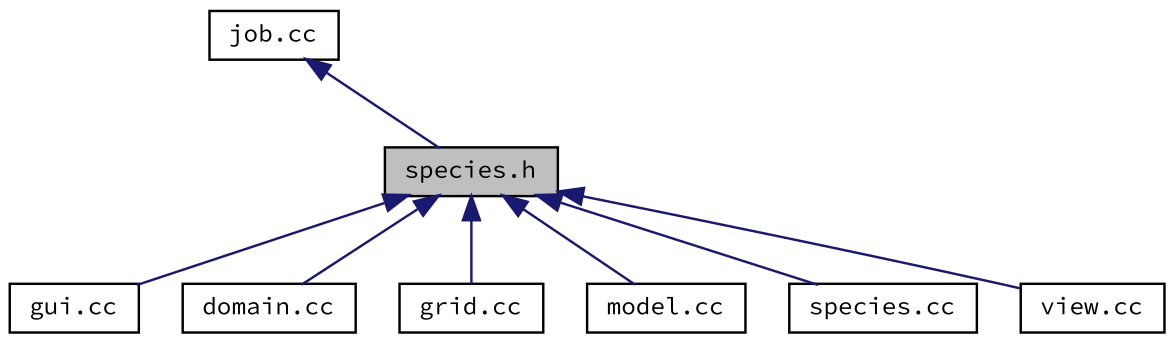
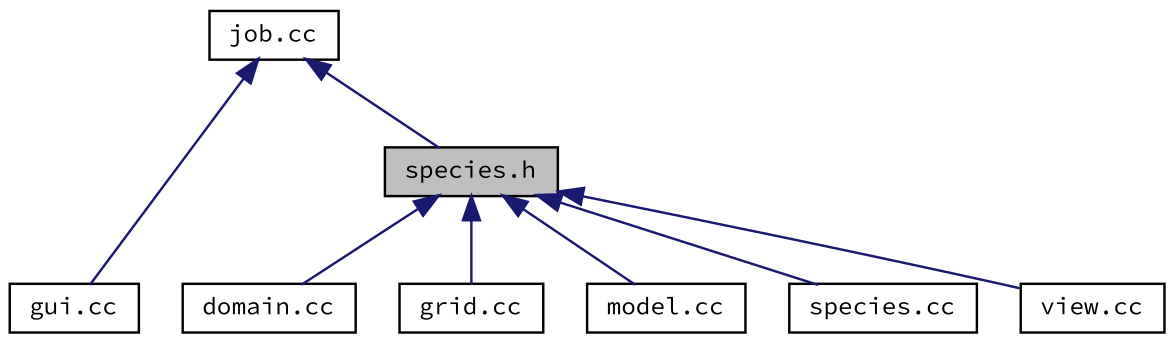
(261, 244) -> (167, 182)
